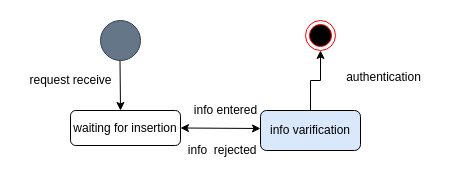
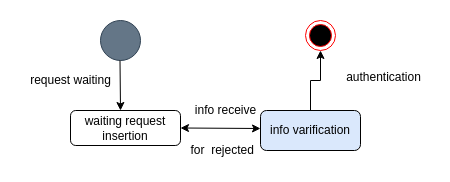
(71, 81) -> (71, 81)
(226, 111) -> (226, 111)
(126, 129) -> (126, 129)
(221, 151) -> (221, 151)
